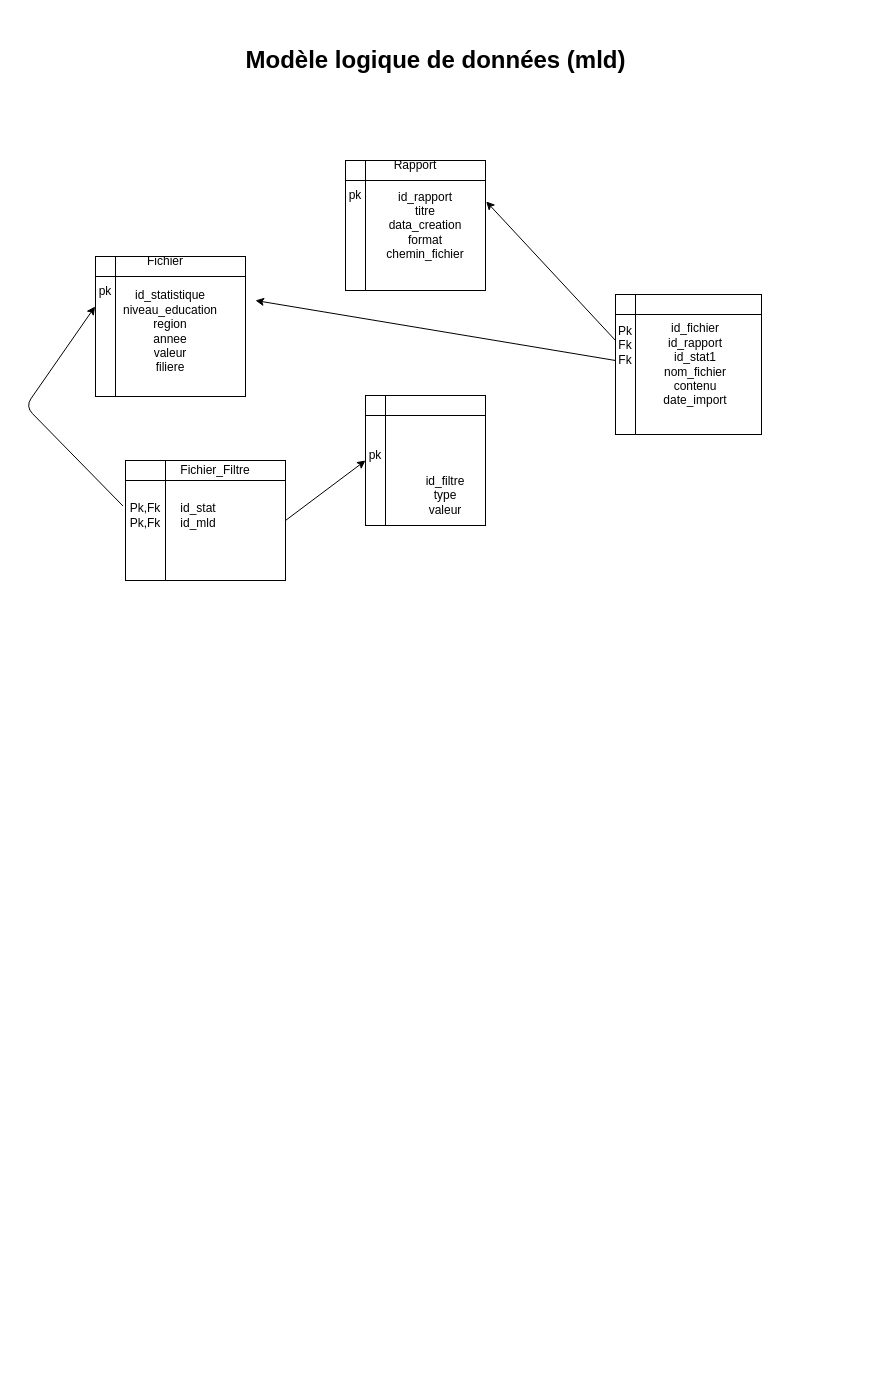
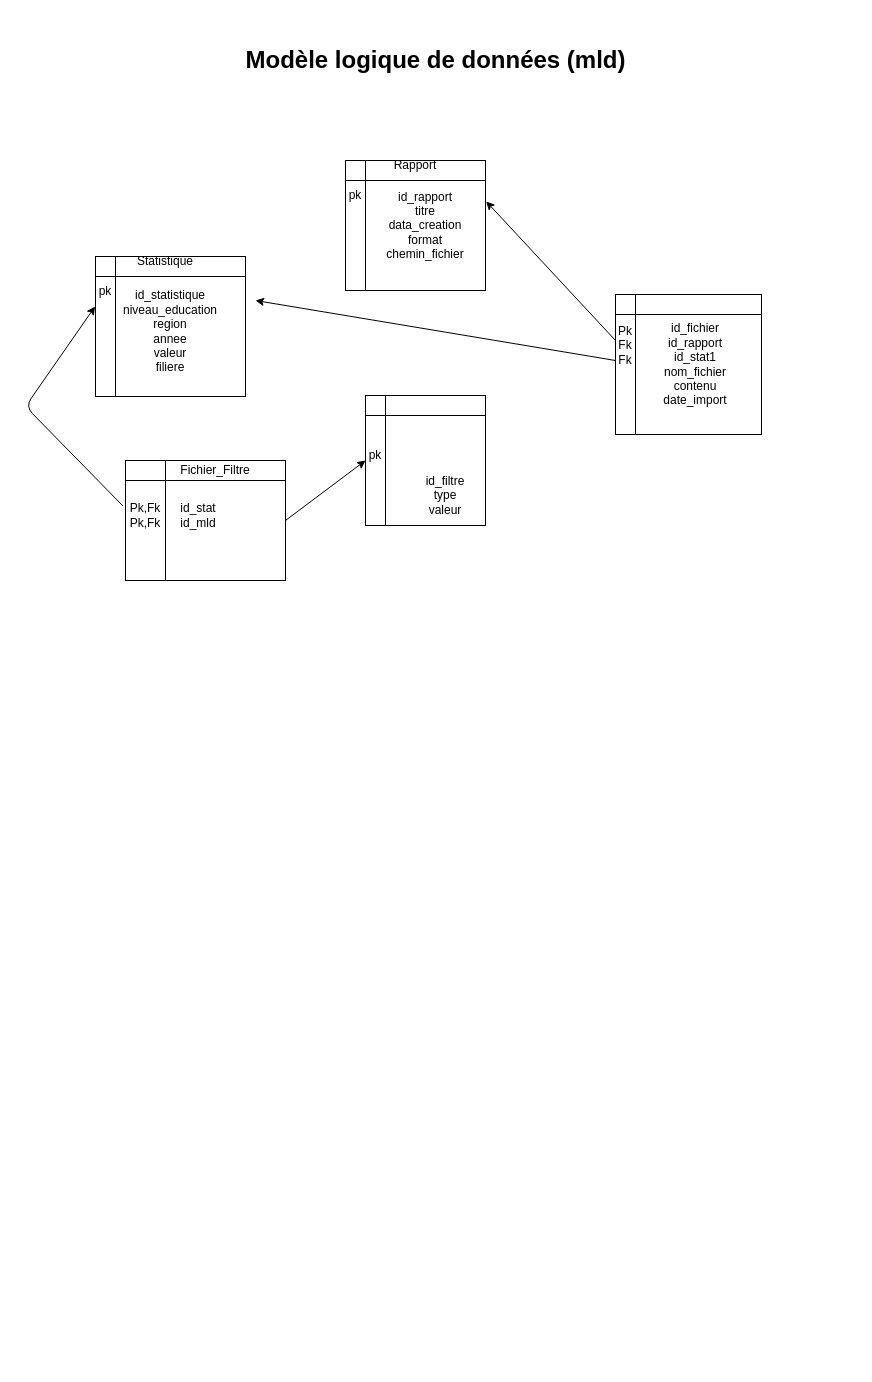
(166, 262) -> (166, 262)
